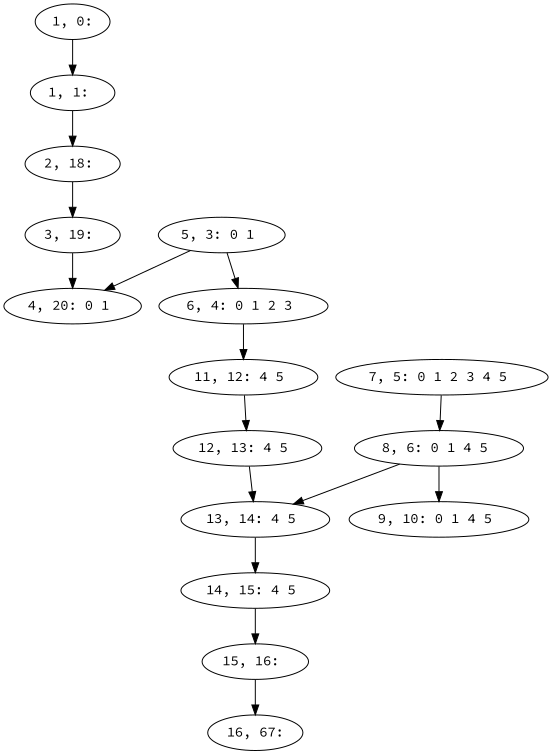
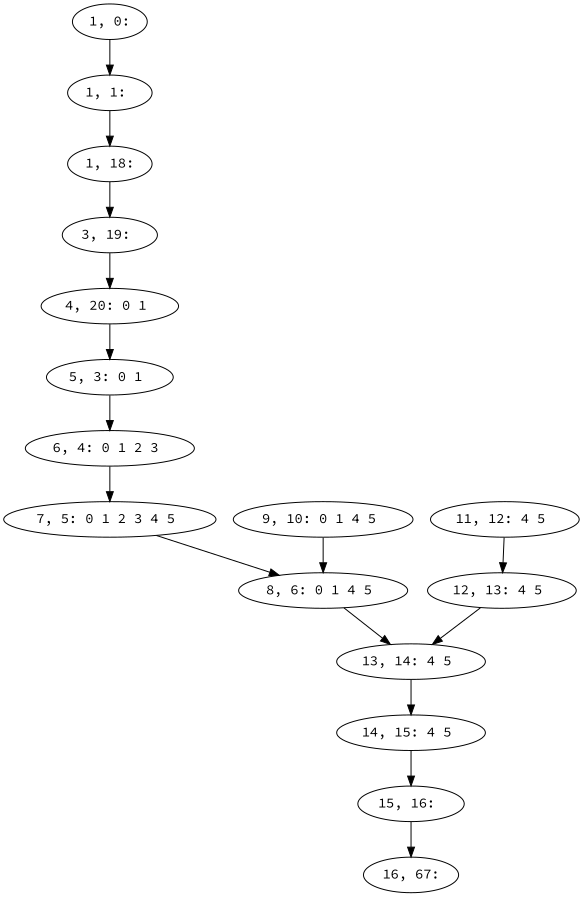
(73, 164) -> (110, 164)
(152, 268) -> (110, 337)
(243, 337) -> (110, 479)
(439, 479) -> (323, 550)
